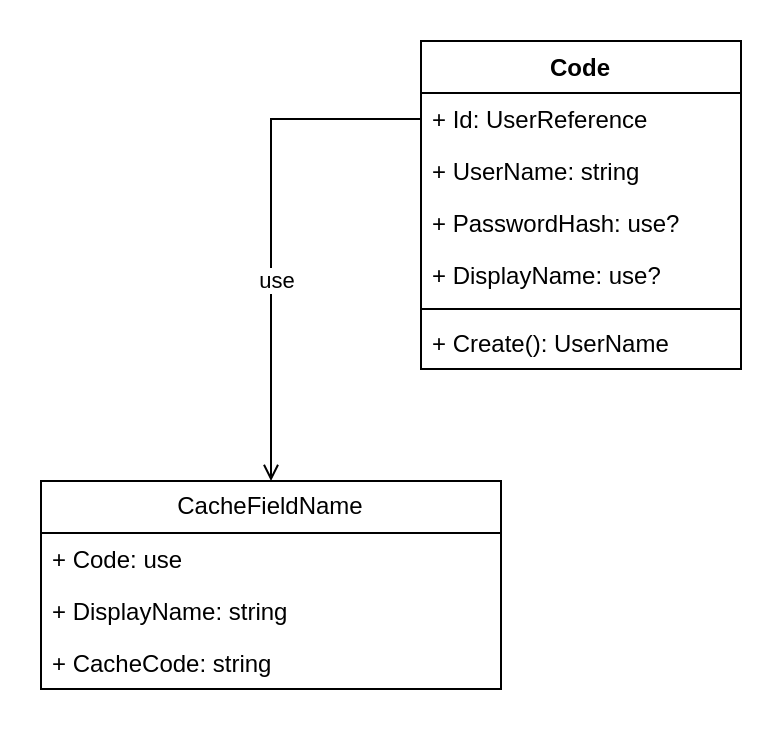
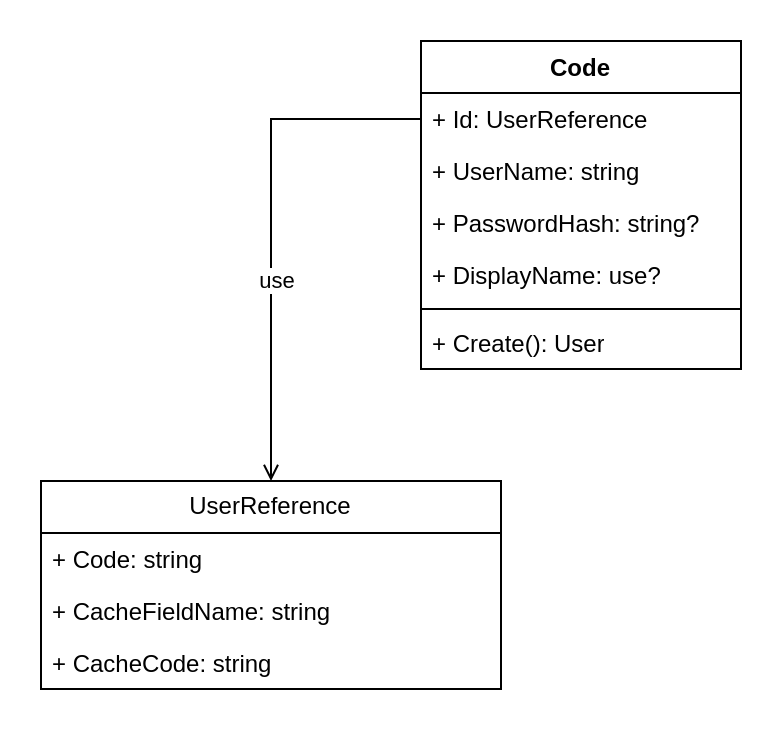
(558, 225) -> (575, 225)
(558, 345) -> (531, 345)
(271, 507) -> (271, 507)
(118, 561) -> (135, 561)
(175, 613) -> (196, 613)
